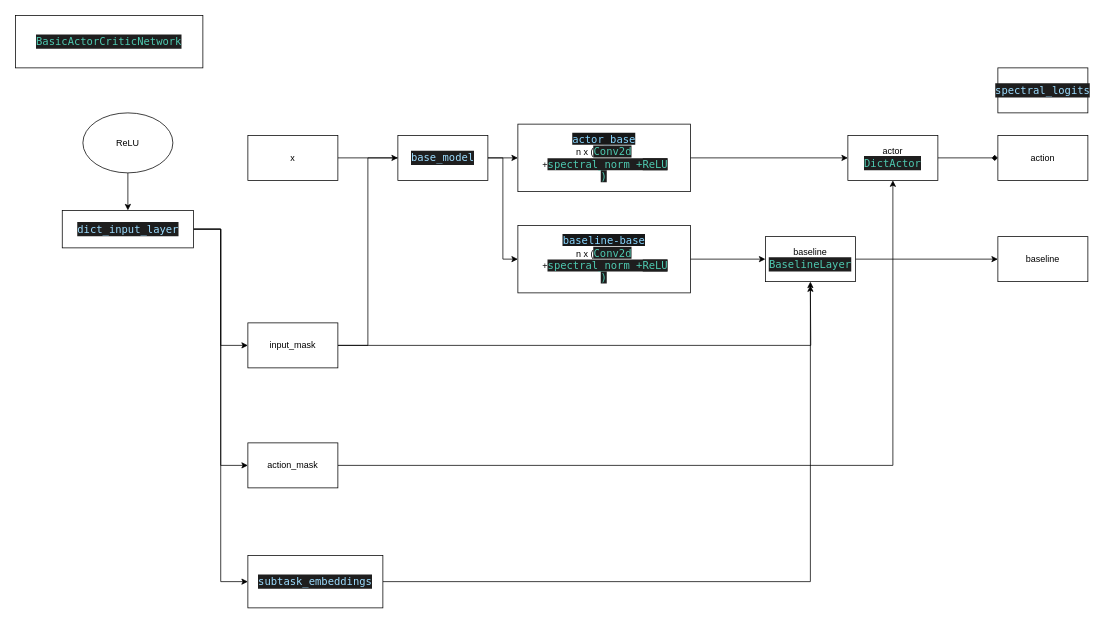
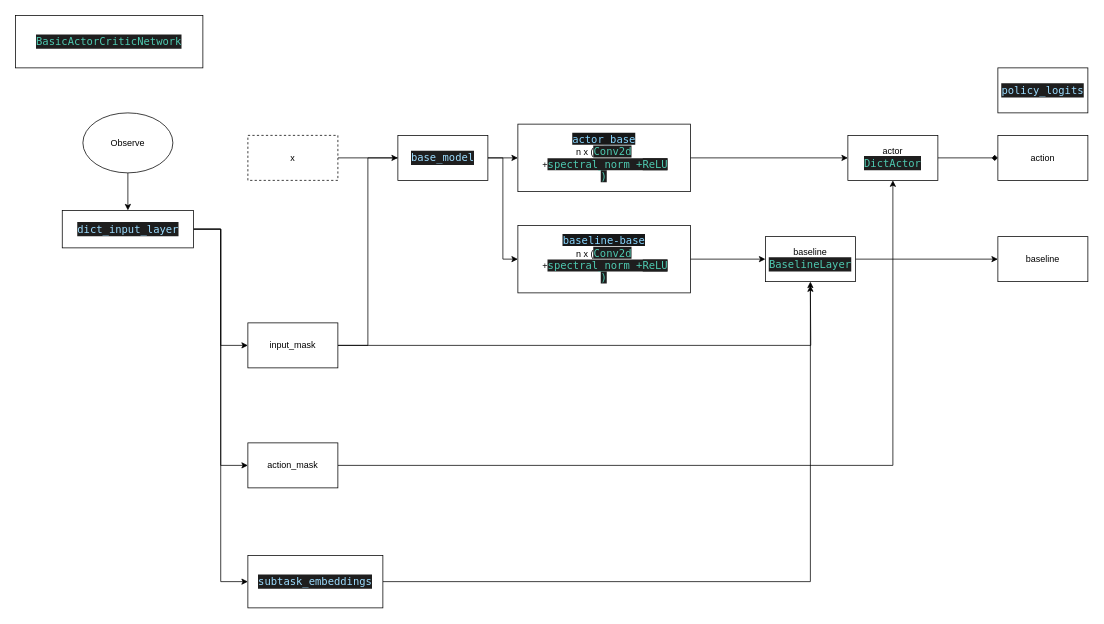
(1043, 90) -> (1043, 90)
(128, 143) -> (128, 143)
(293, 158) -> (293, 158)
